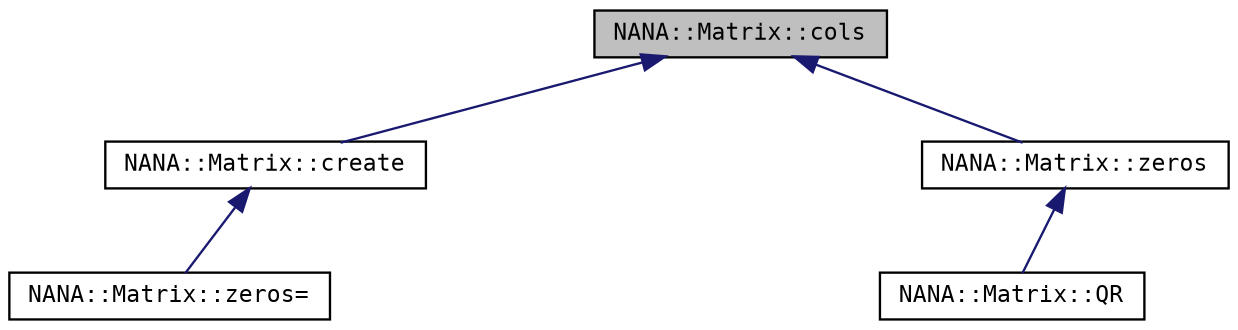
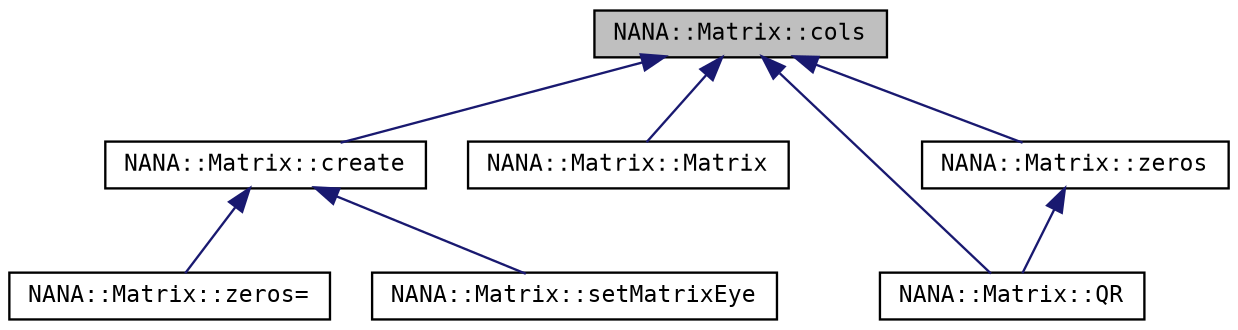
none -> (628, 165)
none -> (885, 173)
none -> (575, 296)
